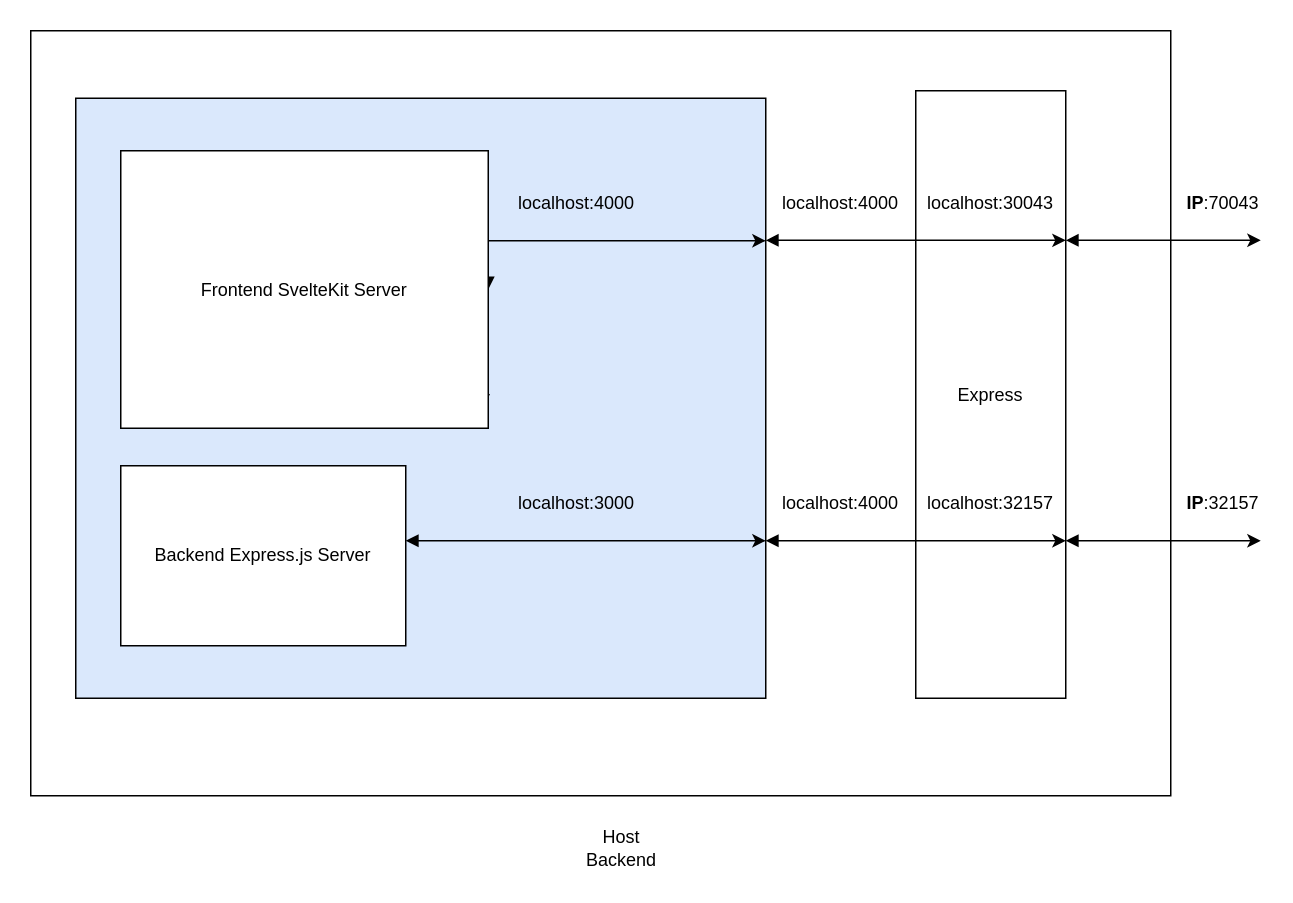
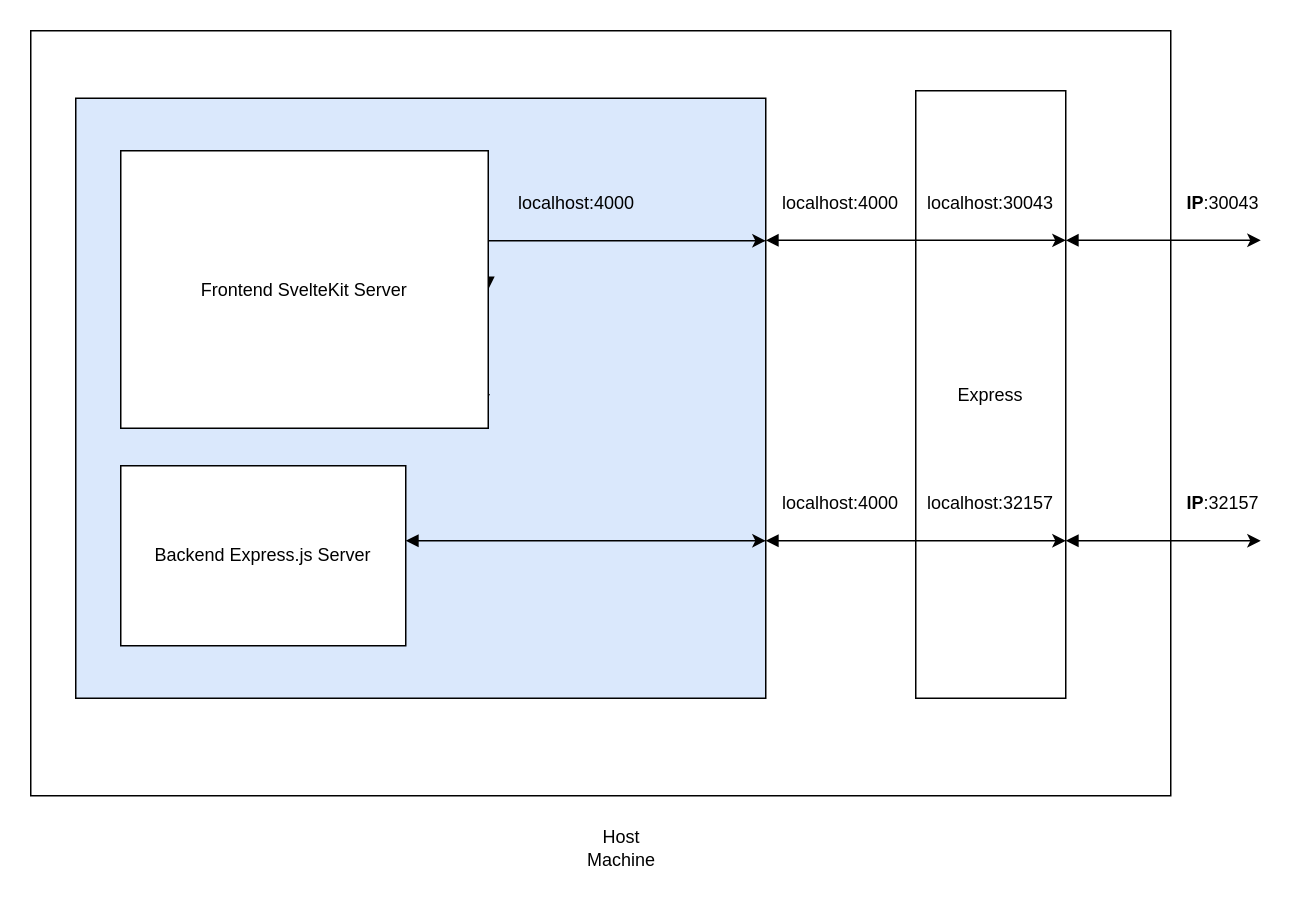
(1223, 203) -> (1223, 203)
(577, 503) -> none
(622, 848) -> (622, 848)
